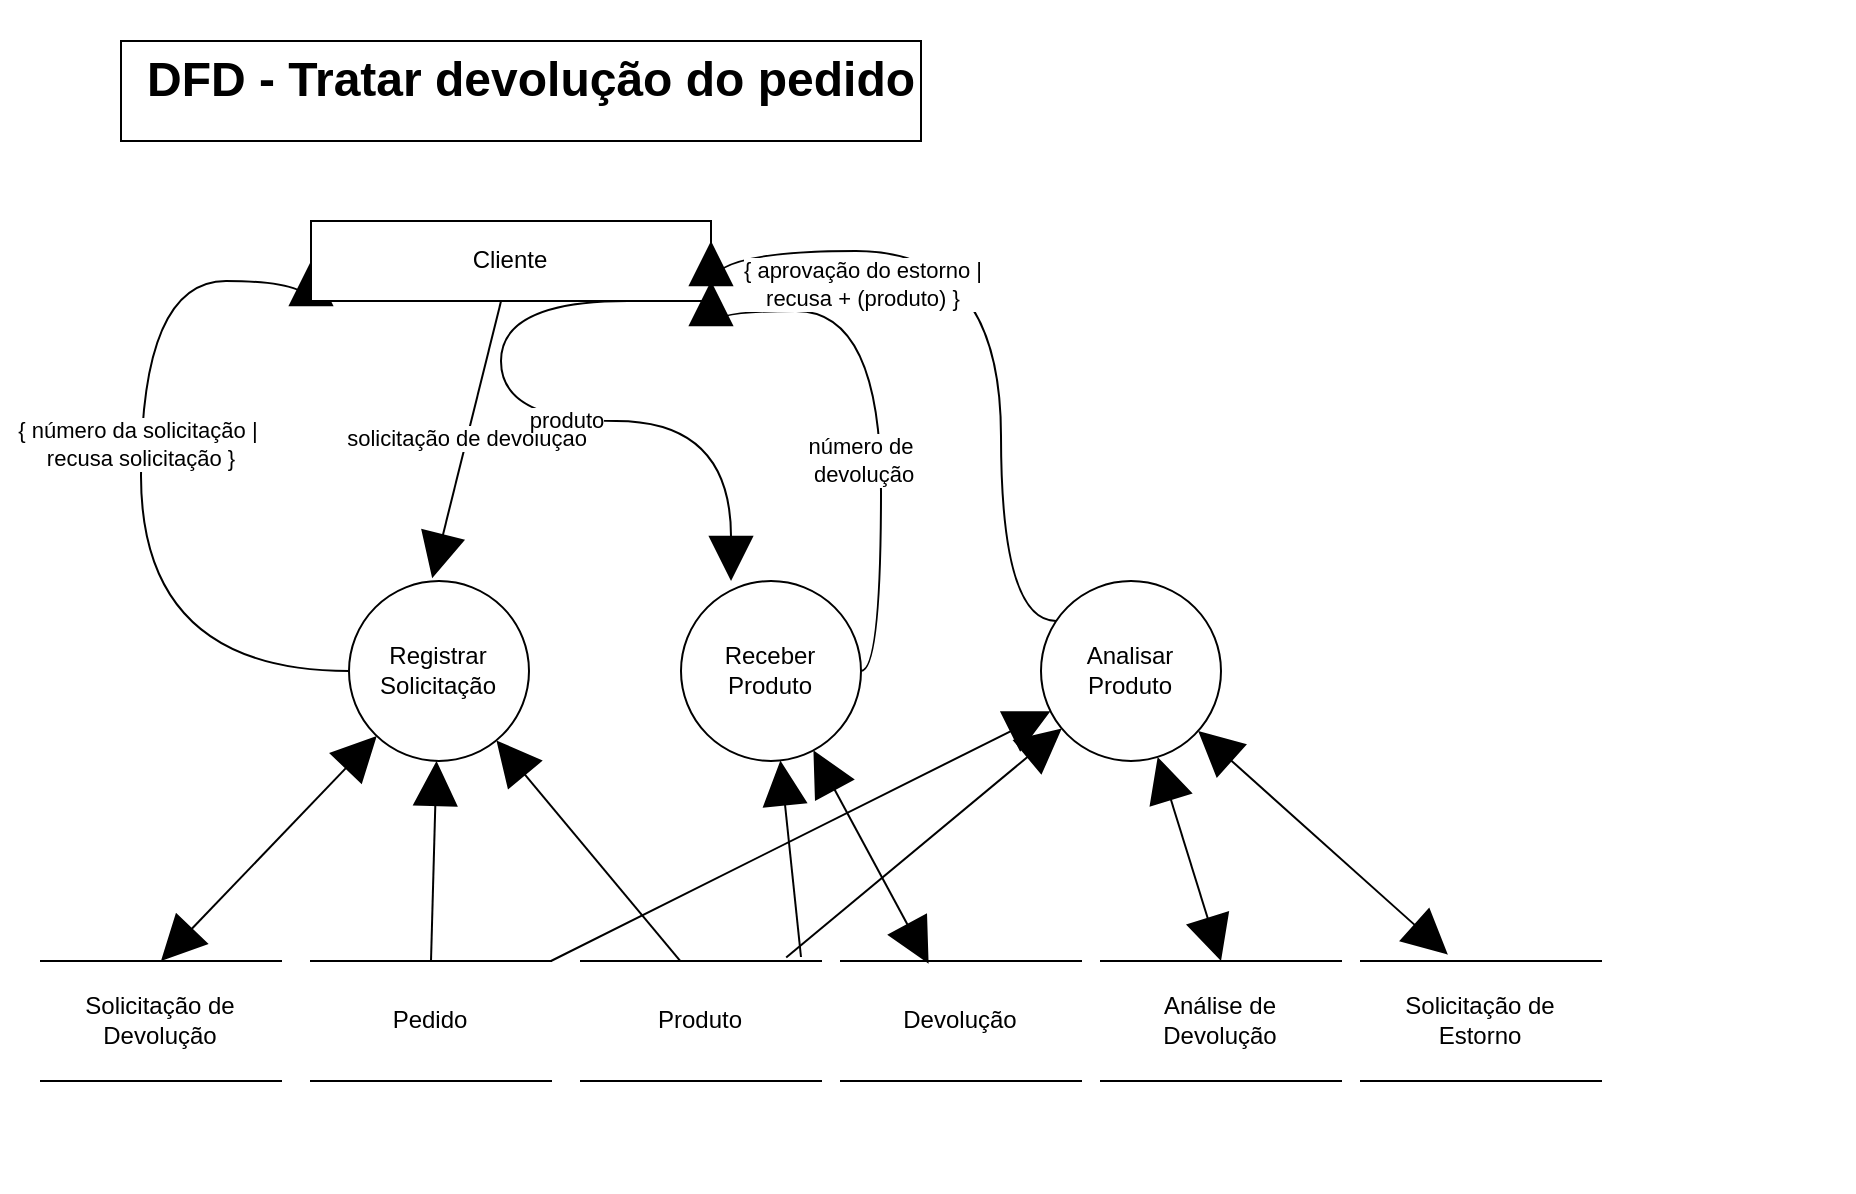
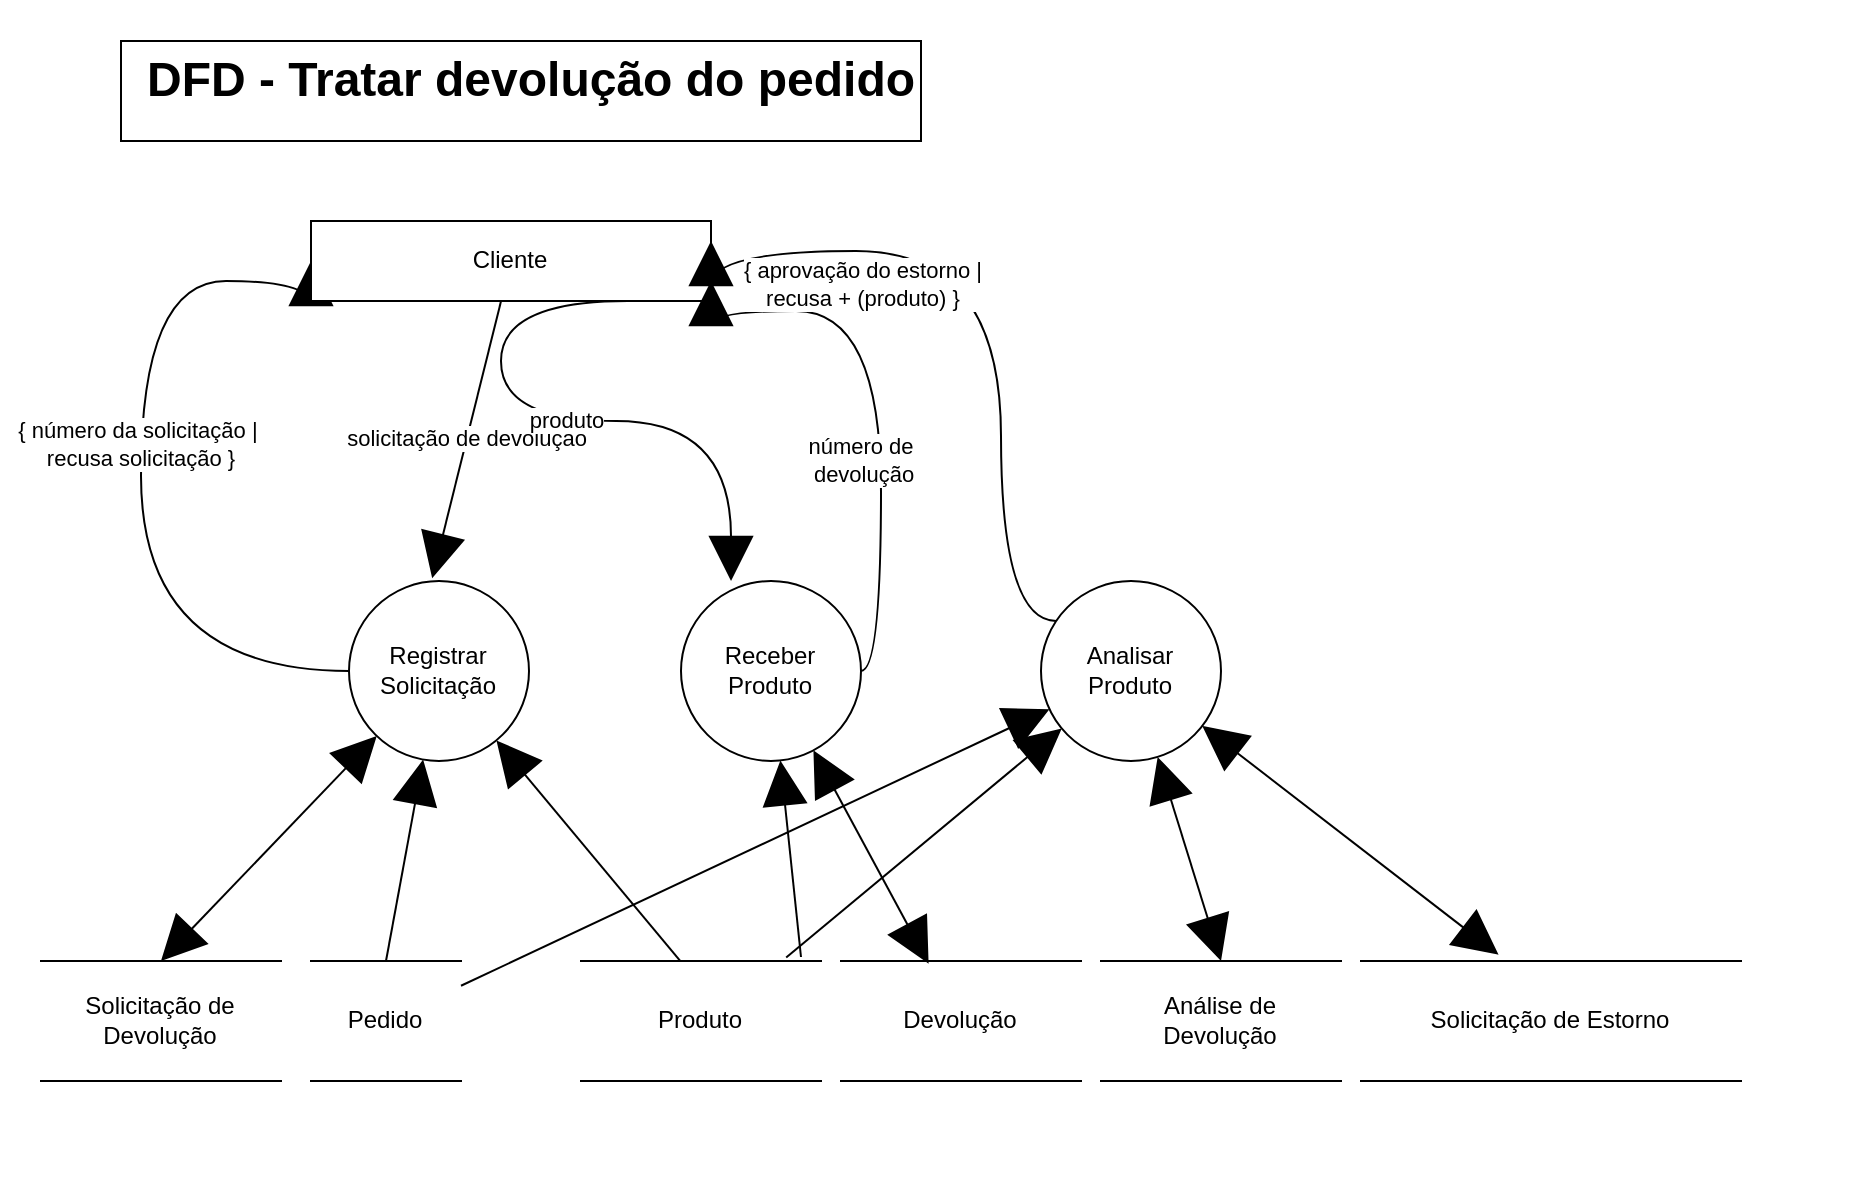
(431, 1021) -> (386, 1021)
(1481, 1021) -> (1551, 1021)
